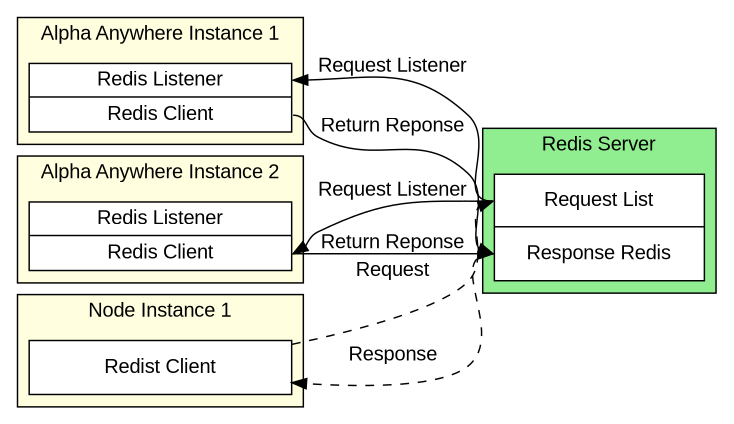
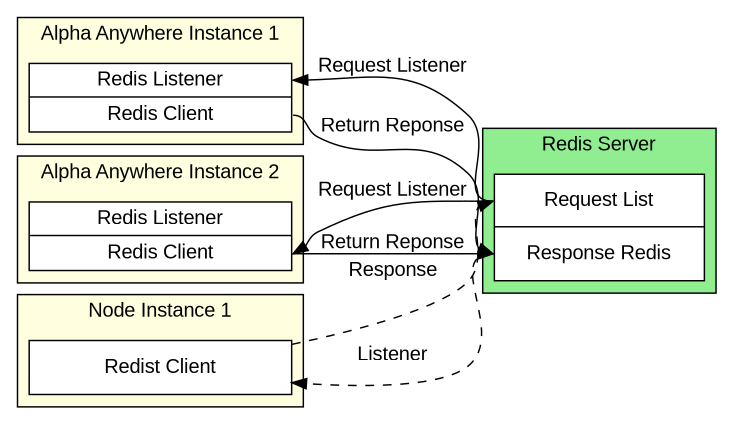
(393, 271) -> (393, 271)
(393, 355) -> (393, 355)
